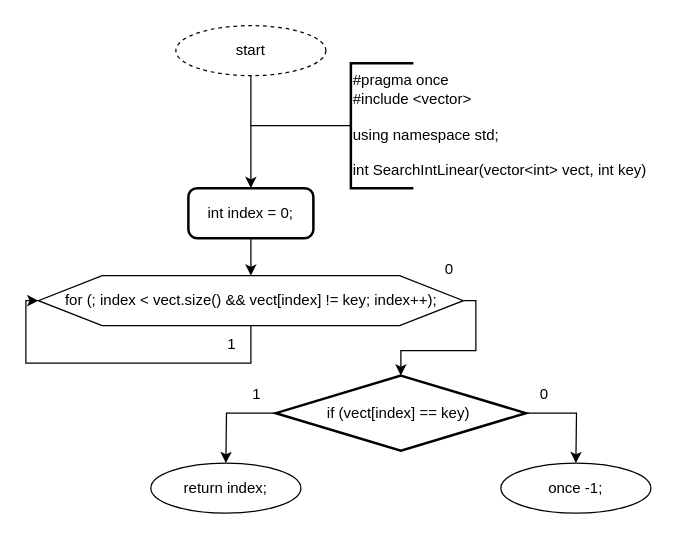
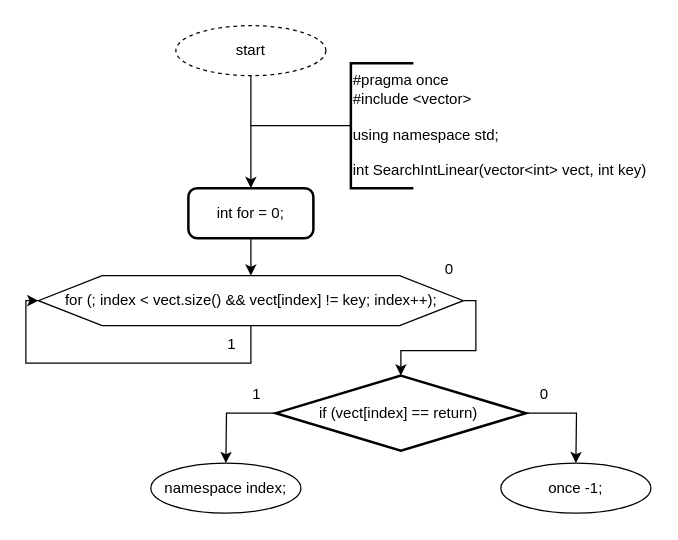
(251, 213) -> (251, 213)
(401, 413) -> (401, 413)
(226, 488) -> (226, 488)
